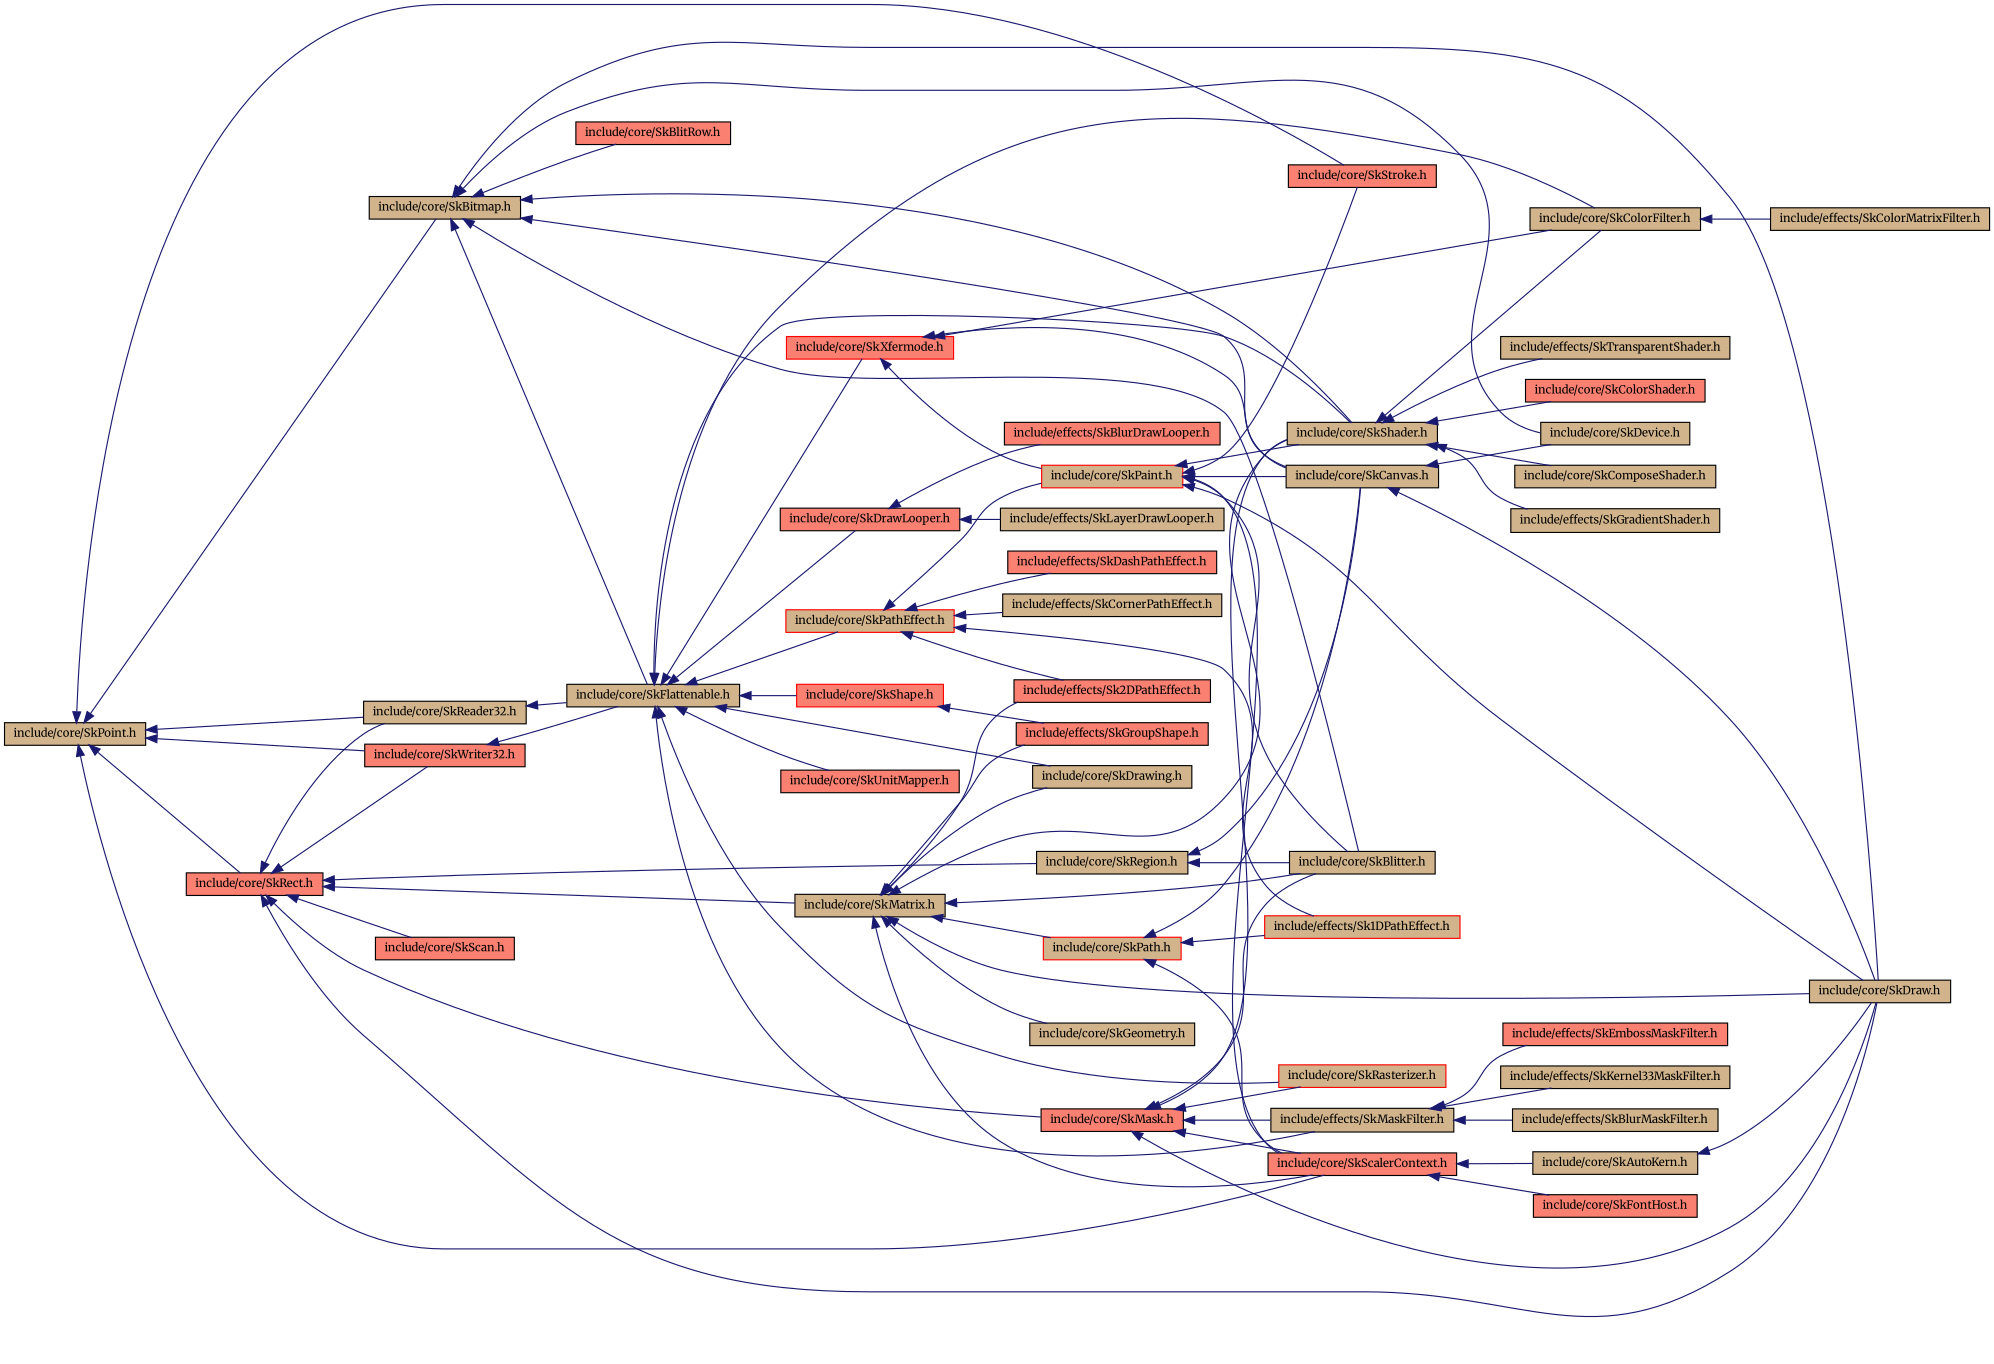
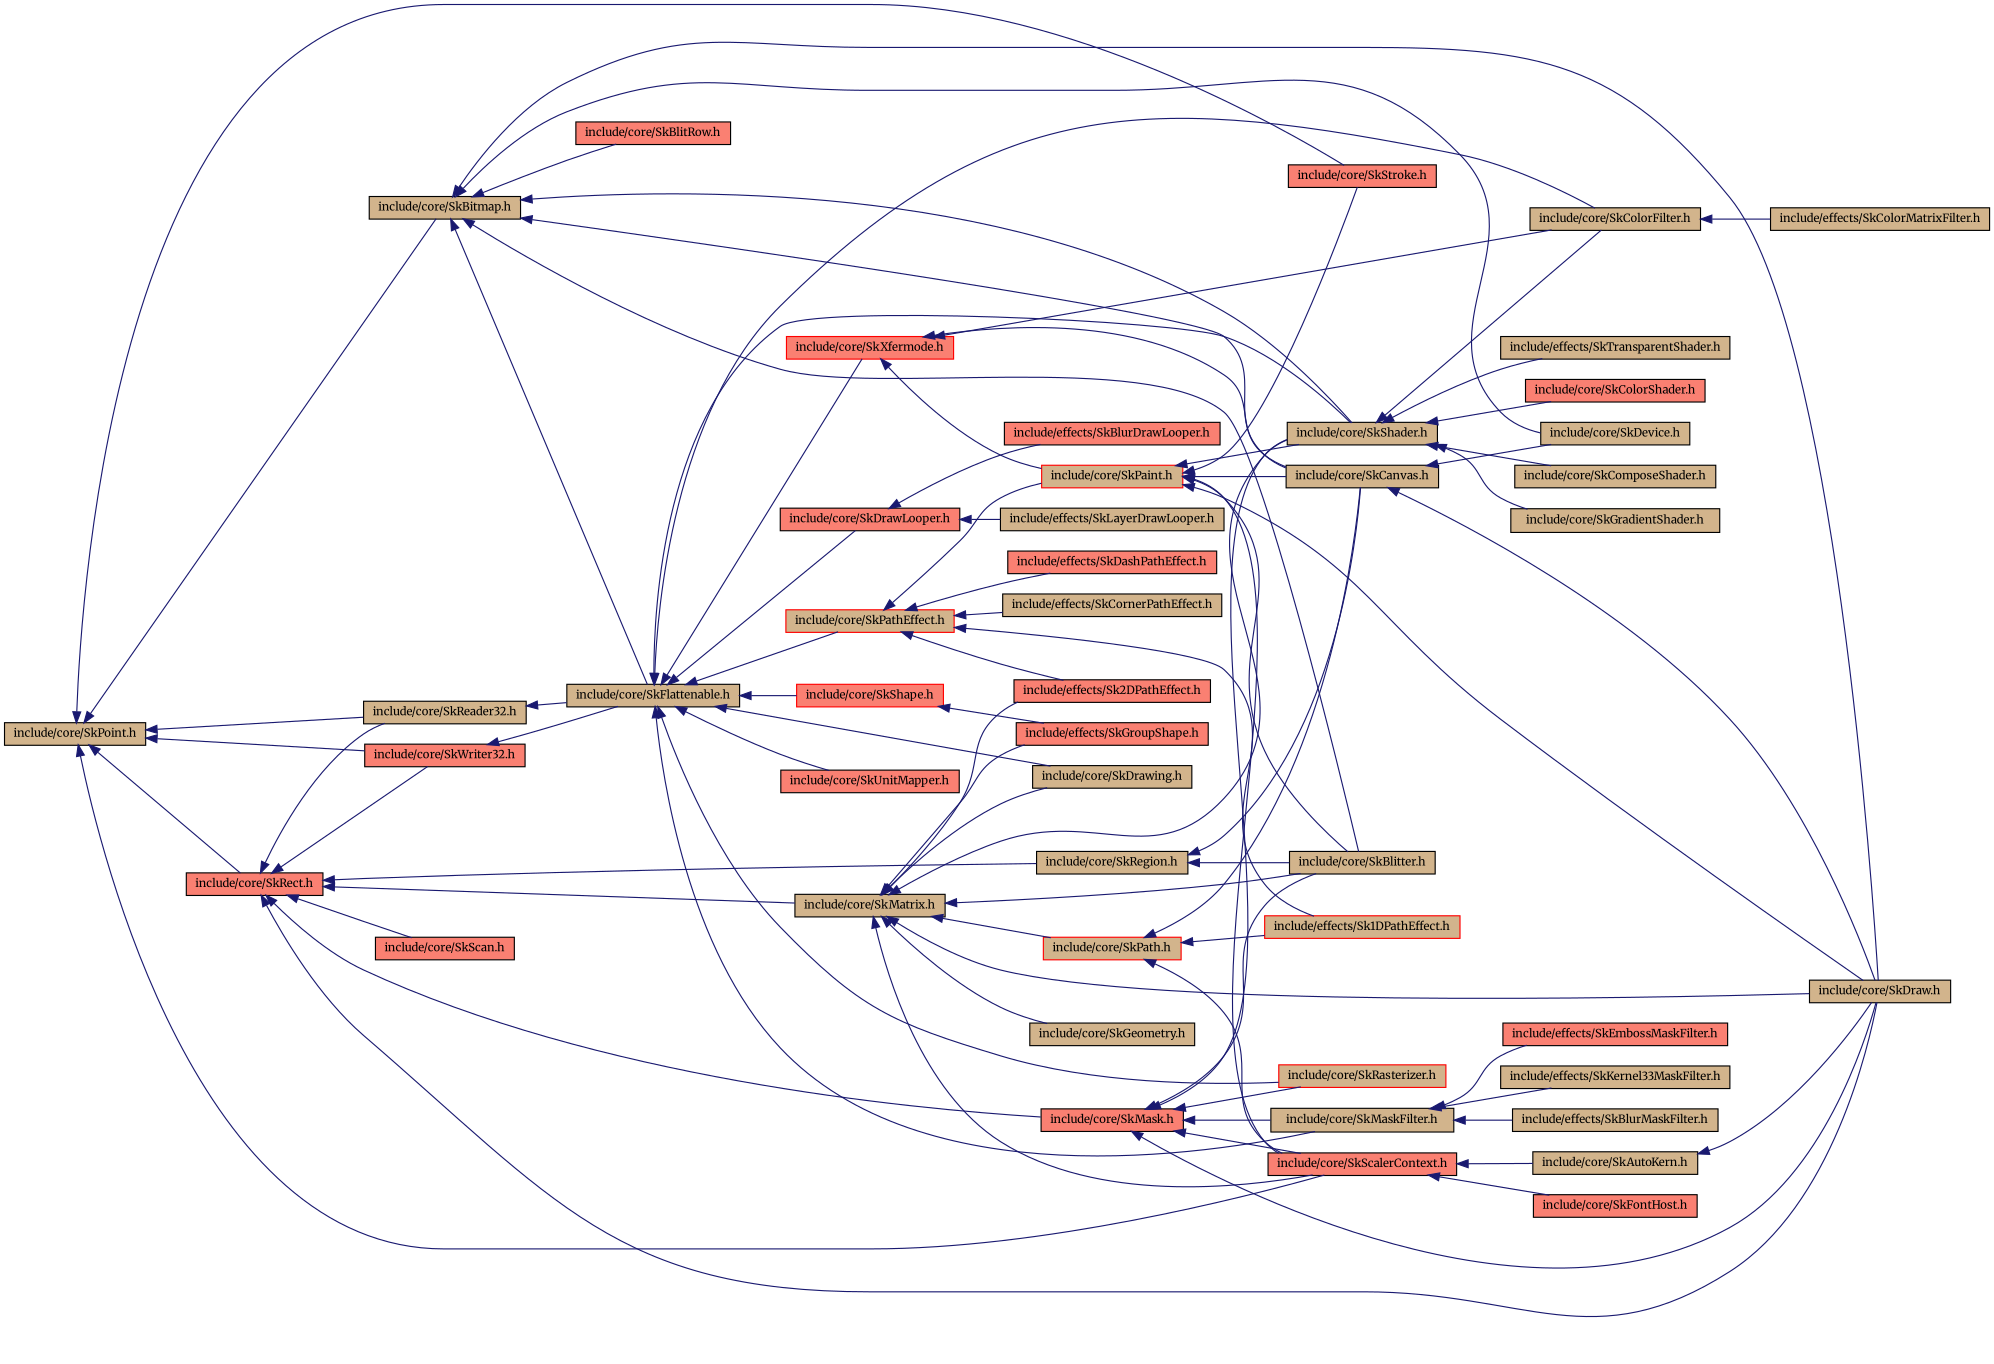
(1615, 521) -> (1615, 521)
(1362, 1120) -> (1362, 1120)
